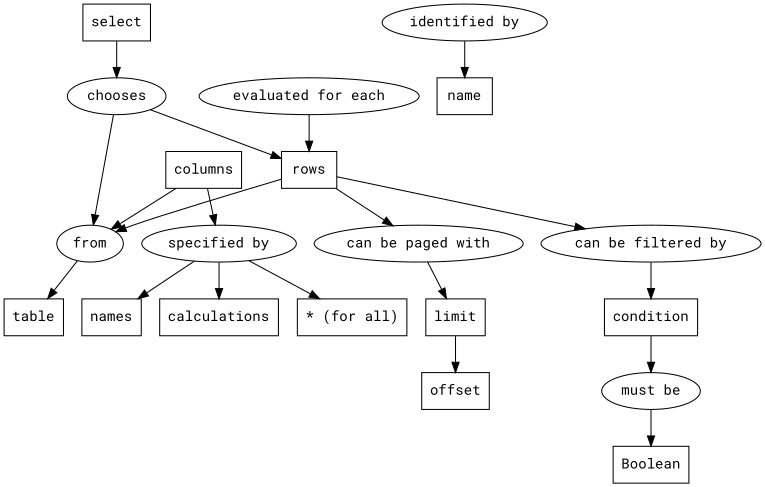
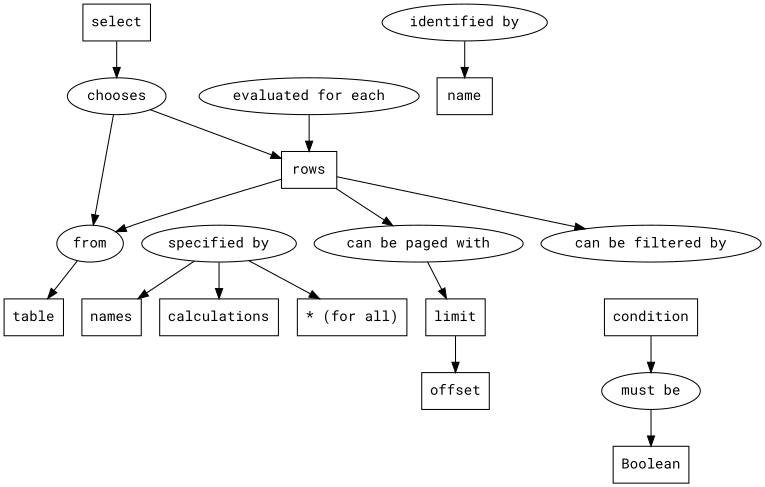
(204, 170) -> none
(651, 275) -> none
